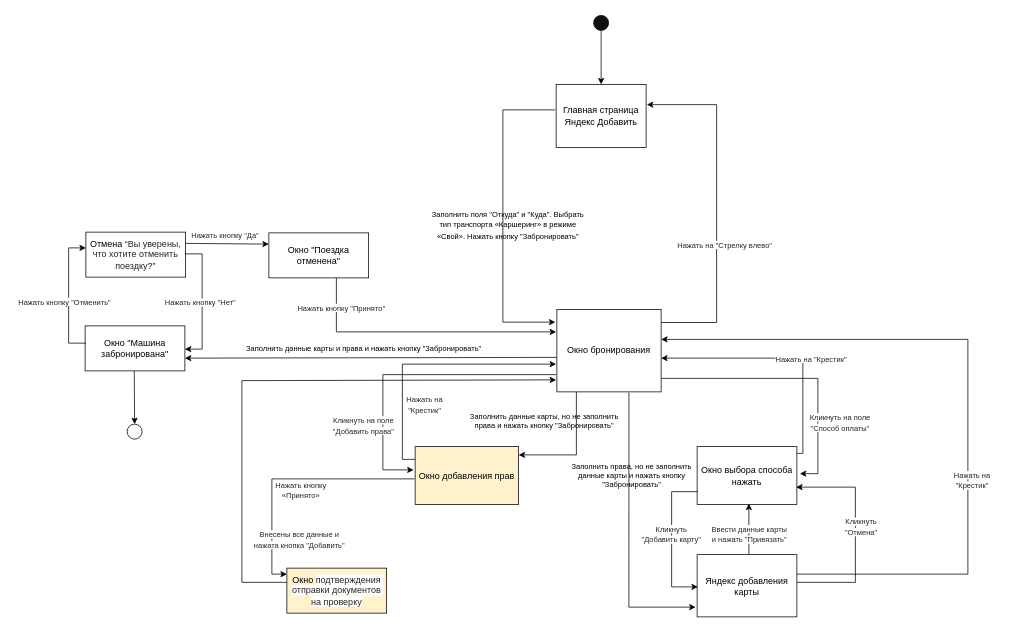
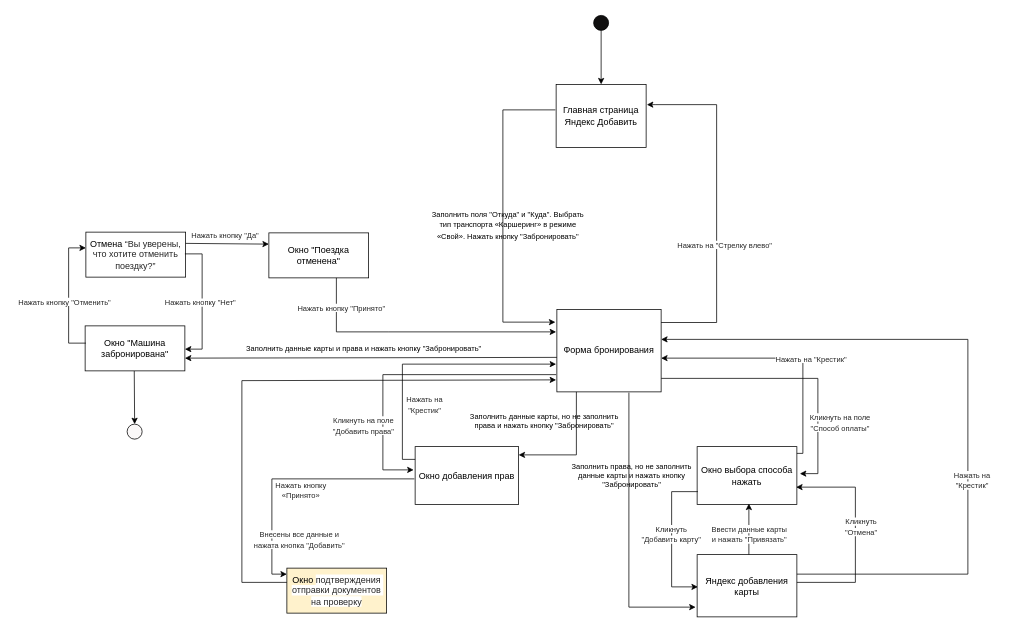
(609, 351) -> (609, 351)
(467, 476) -> (467, 476)
